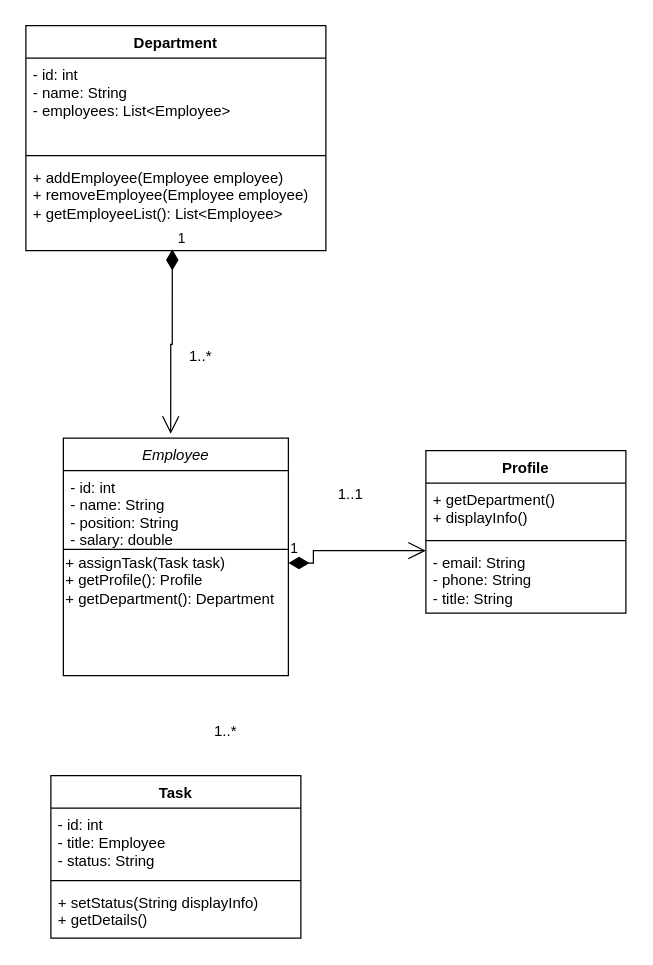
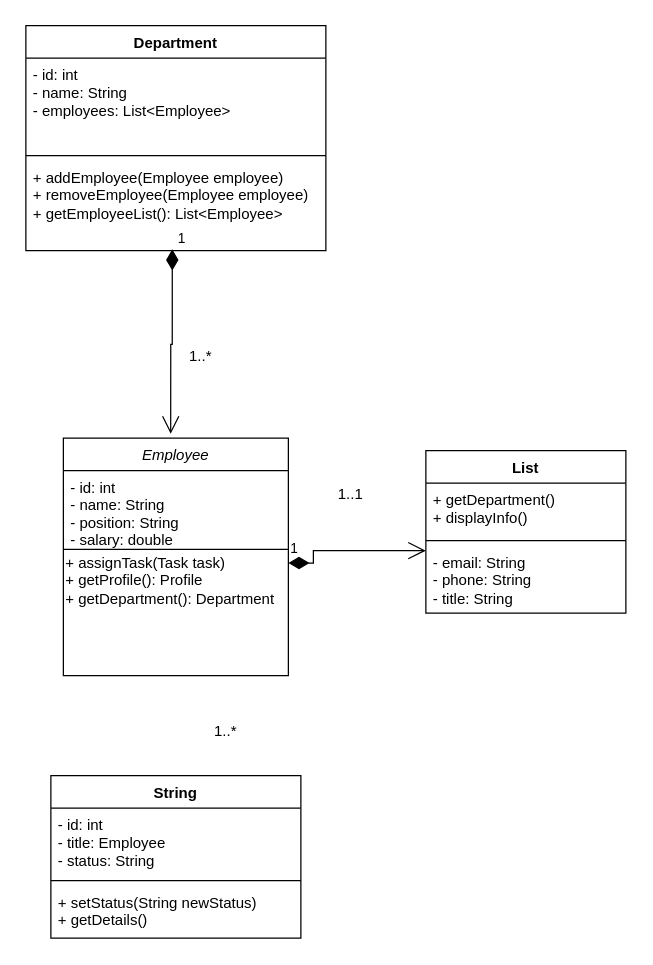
(526, 468) -> (526, 468)
(176, 793) -> (176, 793)
(177, 921) -> (174, 912)
